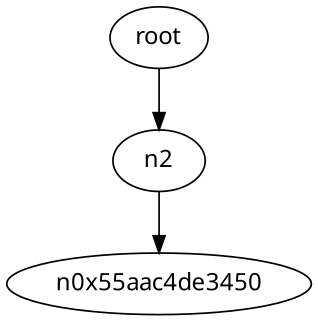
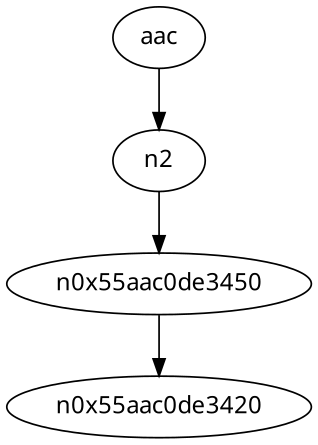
(159, 38) -> (159, 38)
(159, 284) -> (159, 284)
none -> (159, 407)
